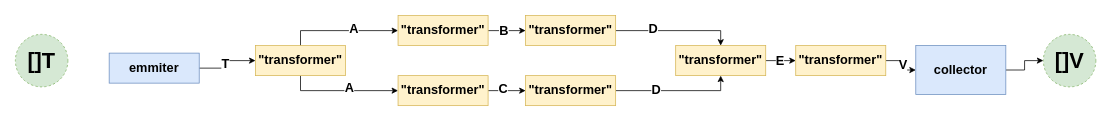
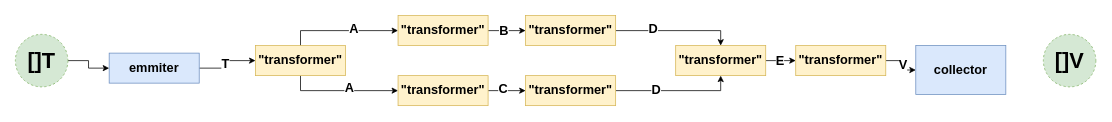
none -> (82, 60)
(1025, 60) -> none
